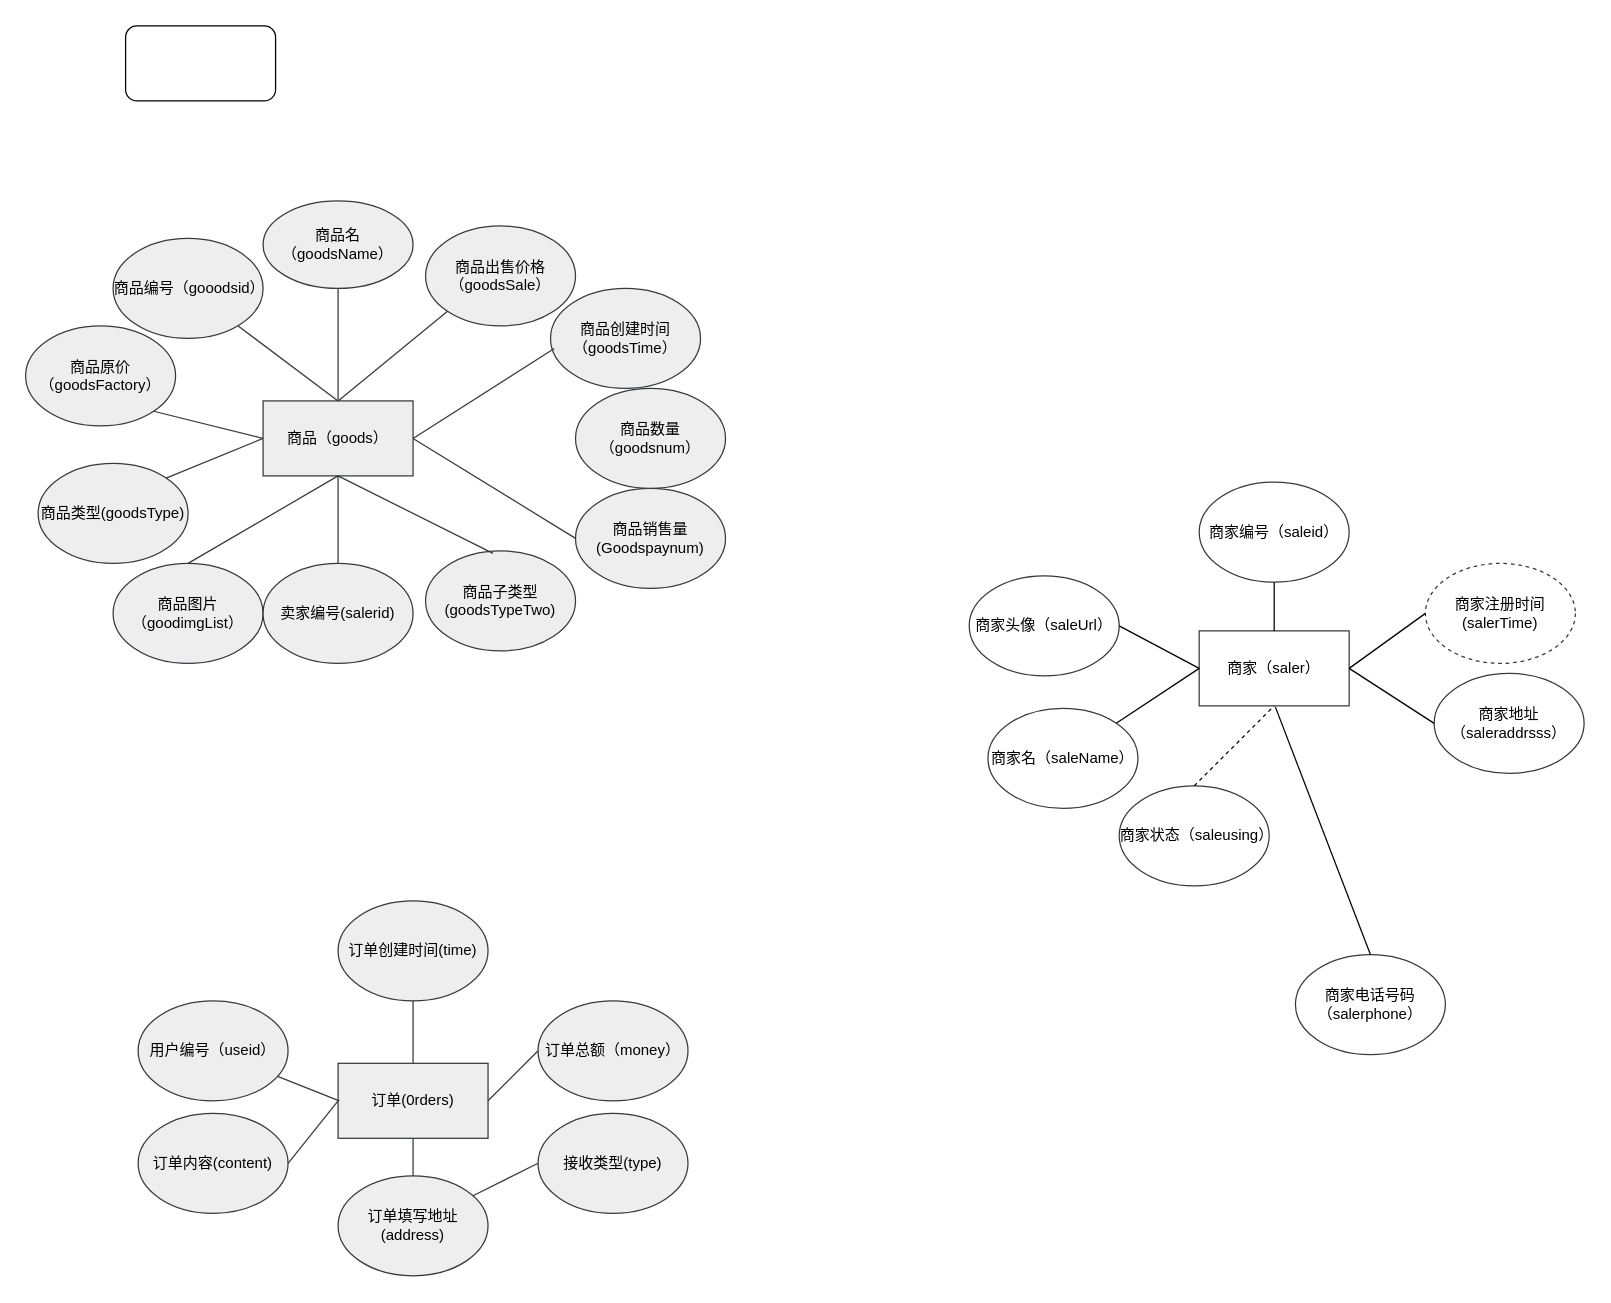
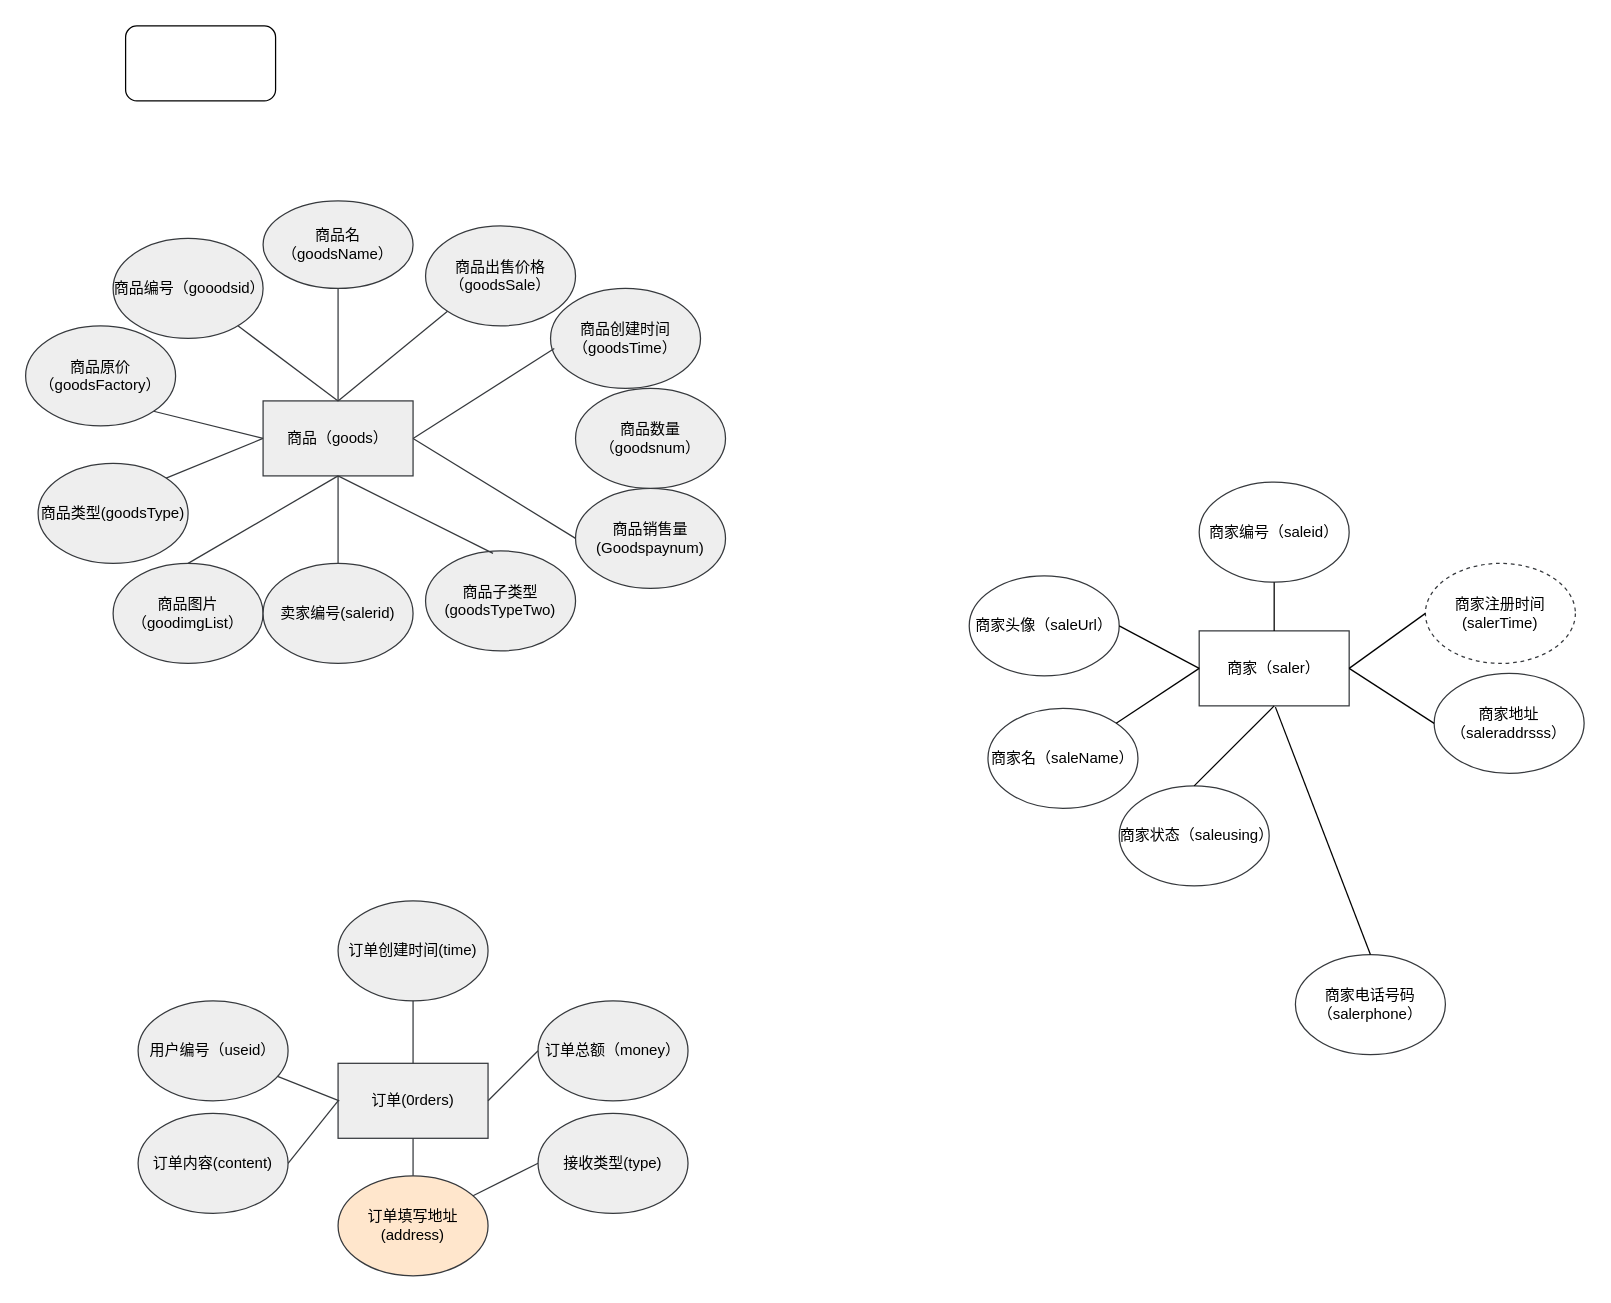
(1234, 746) -> (1234, 746)
(413, 1226) -> (413, 1226)
